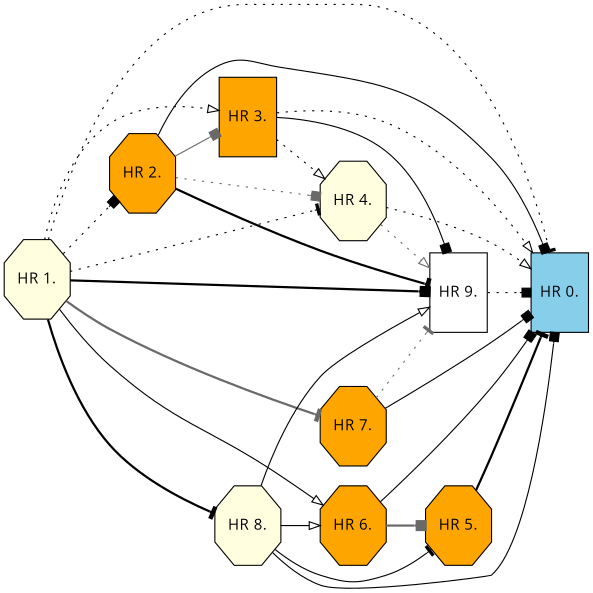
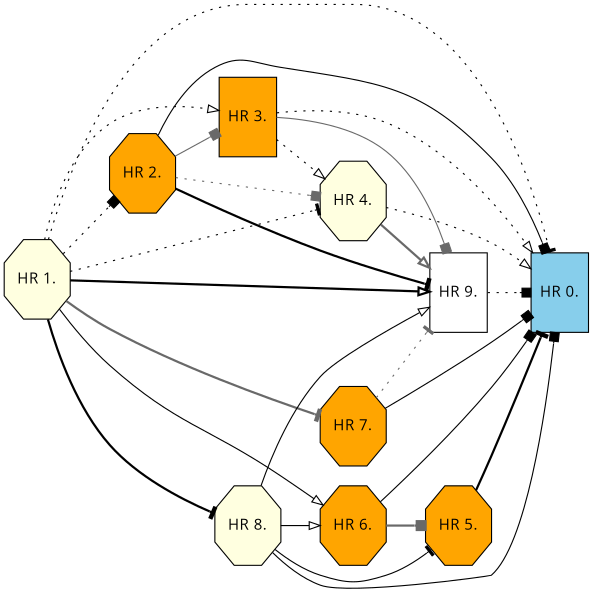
(383, 149) -> (383, 149)
(401, 242) -> (401, 242)
(244, 286) -> (244, 286)
